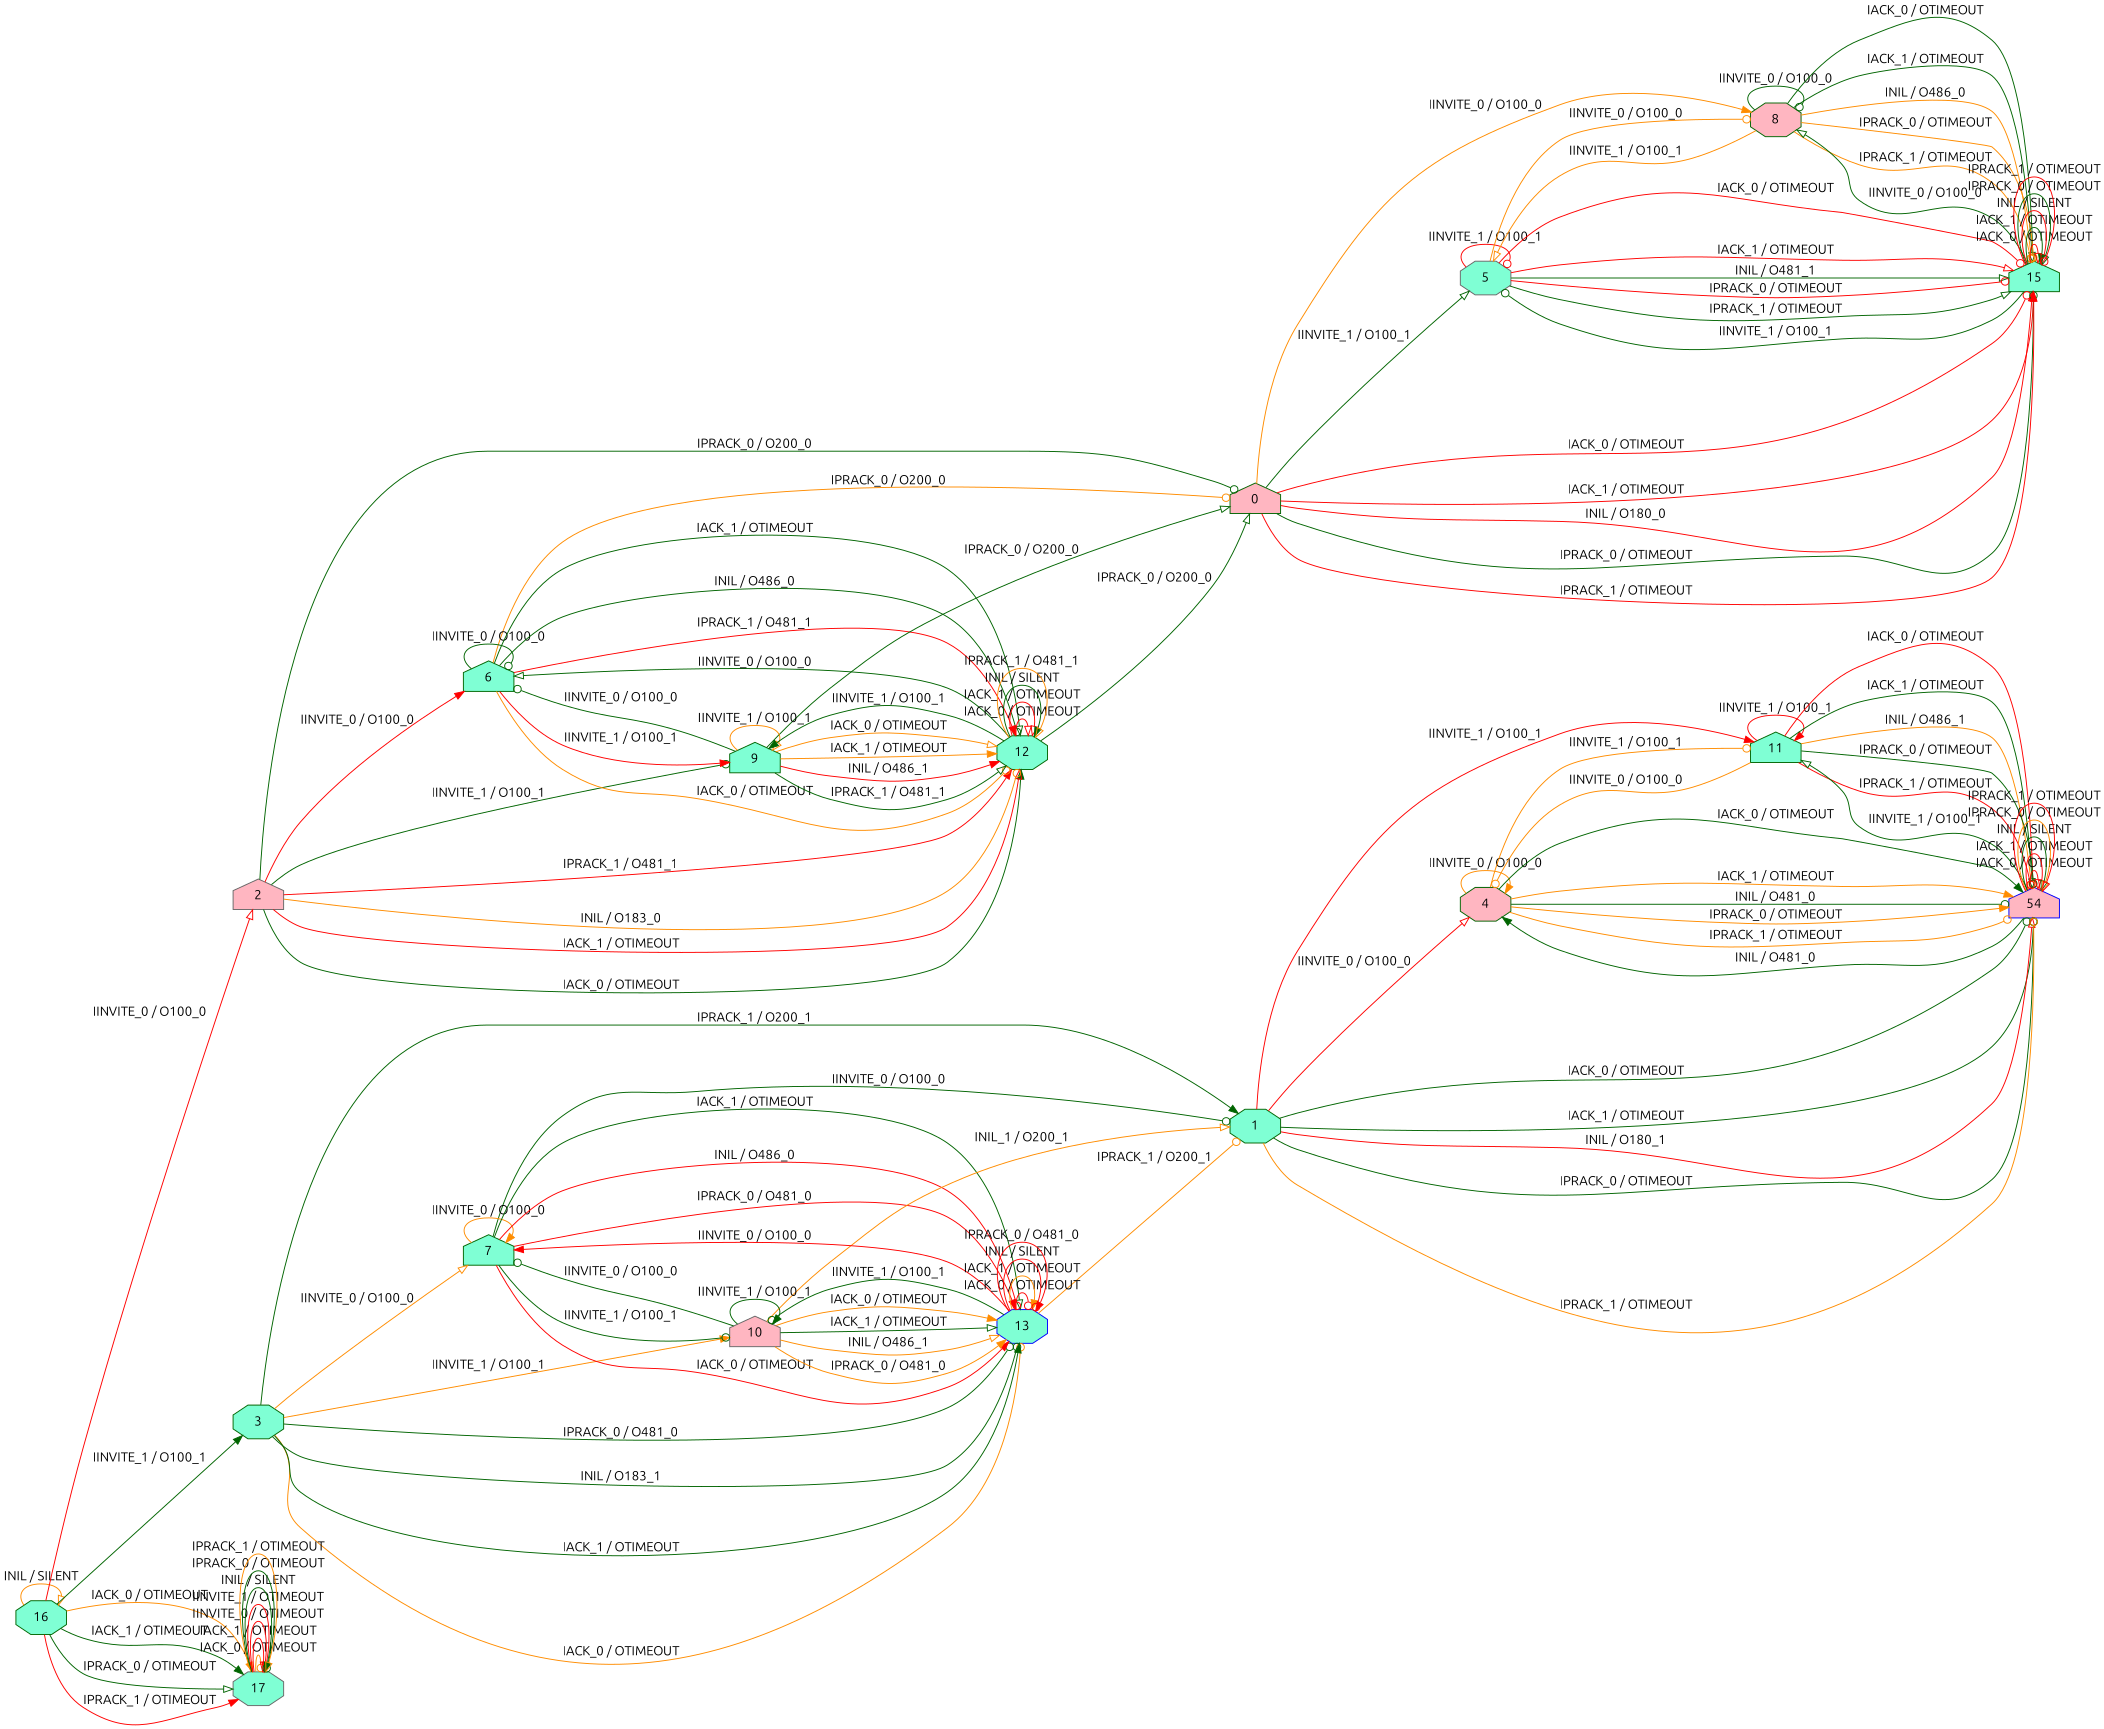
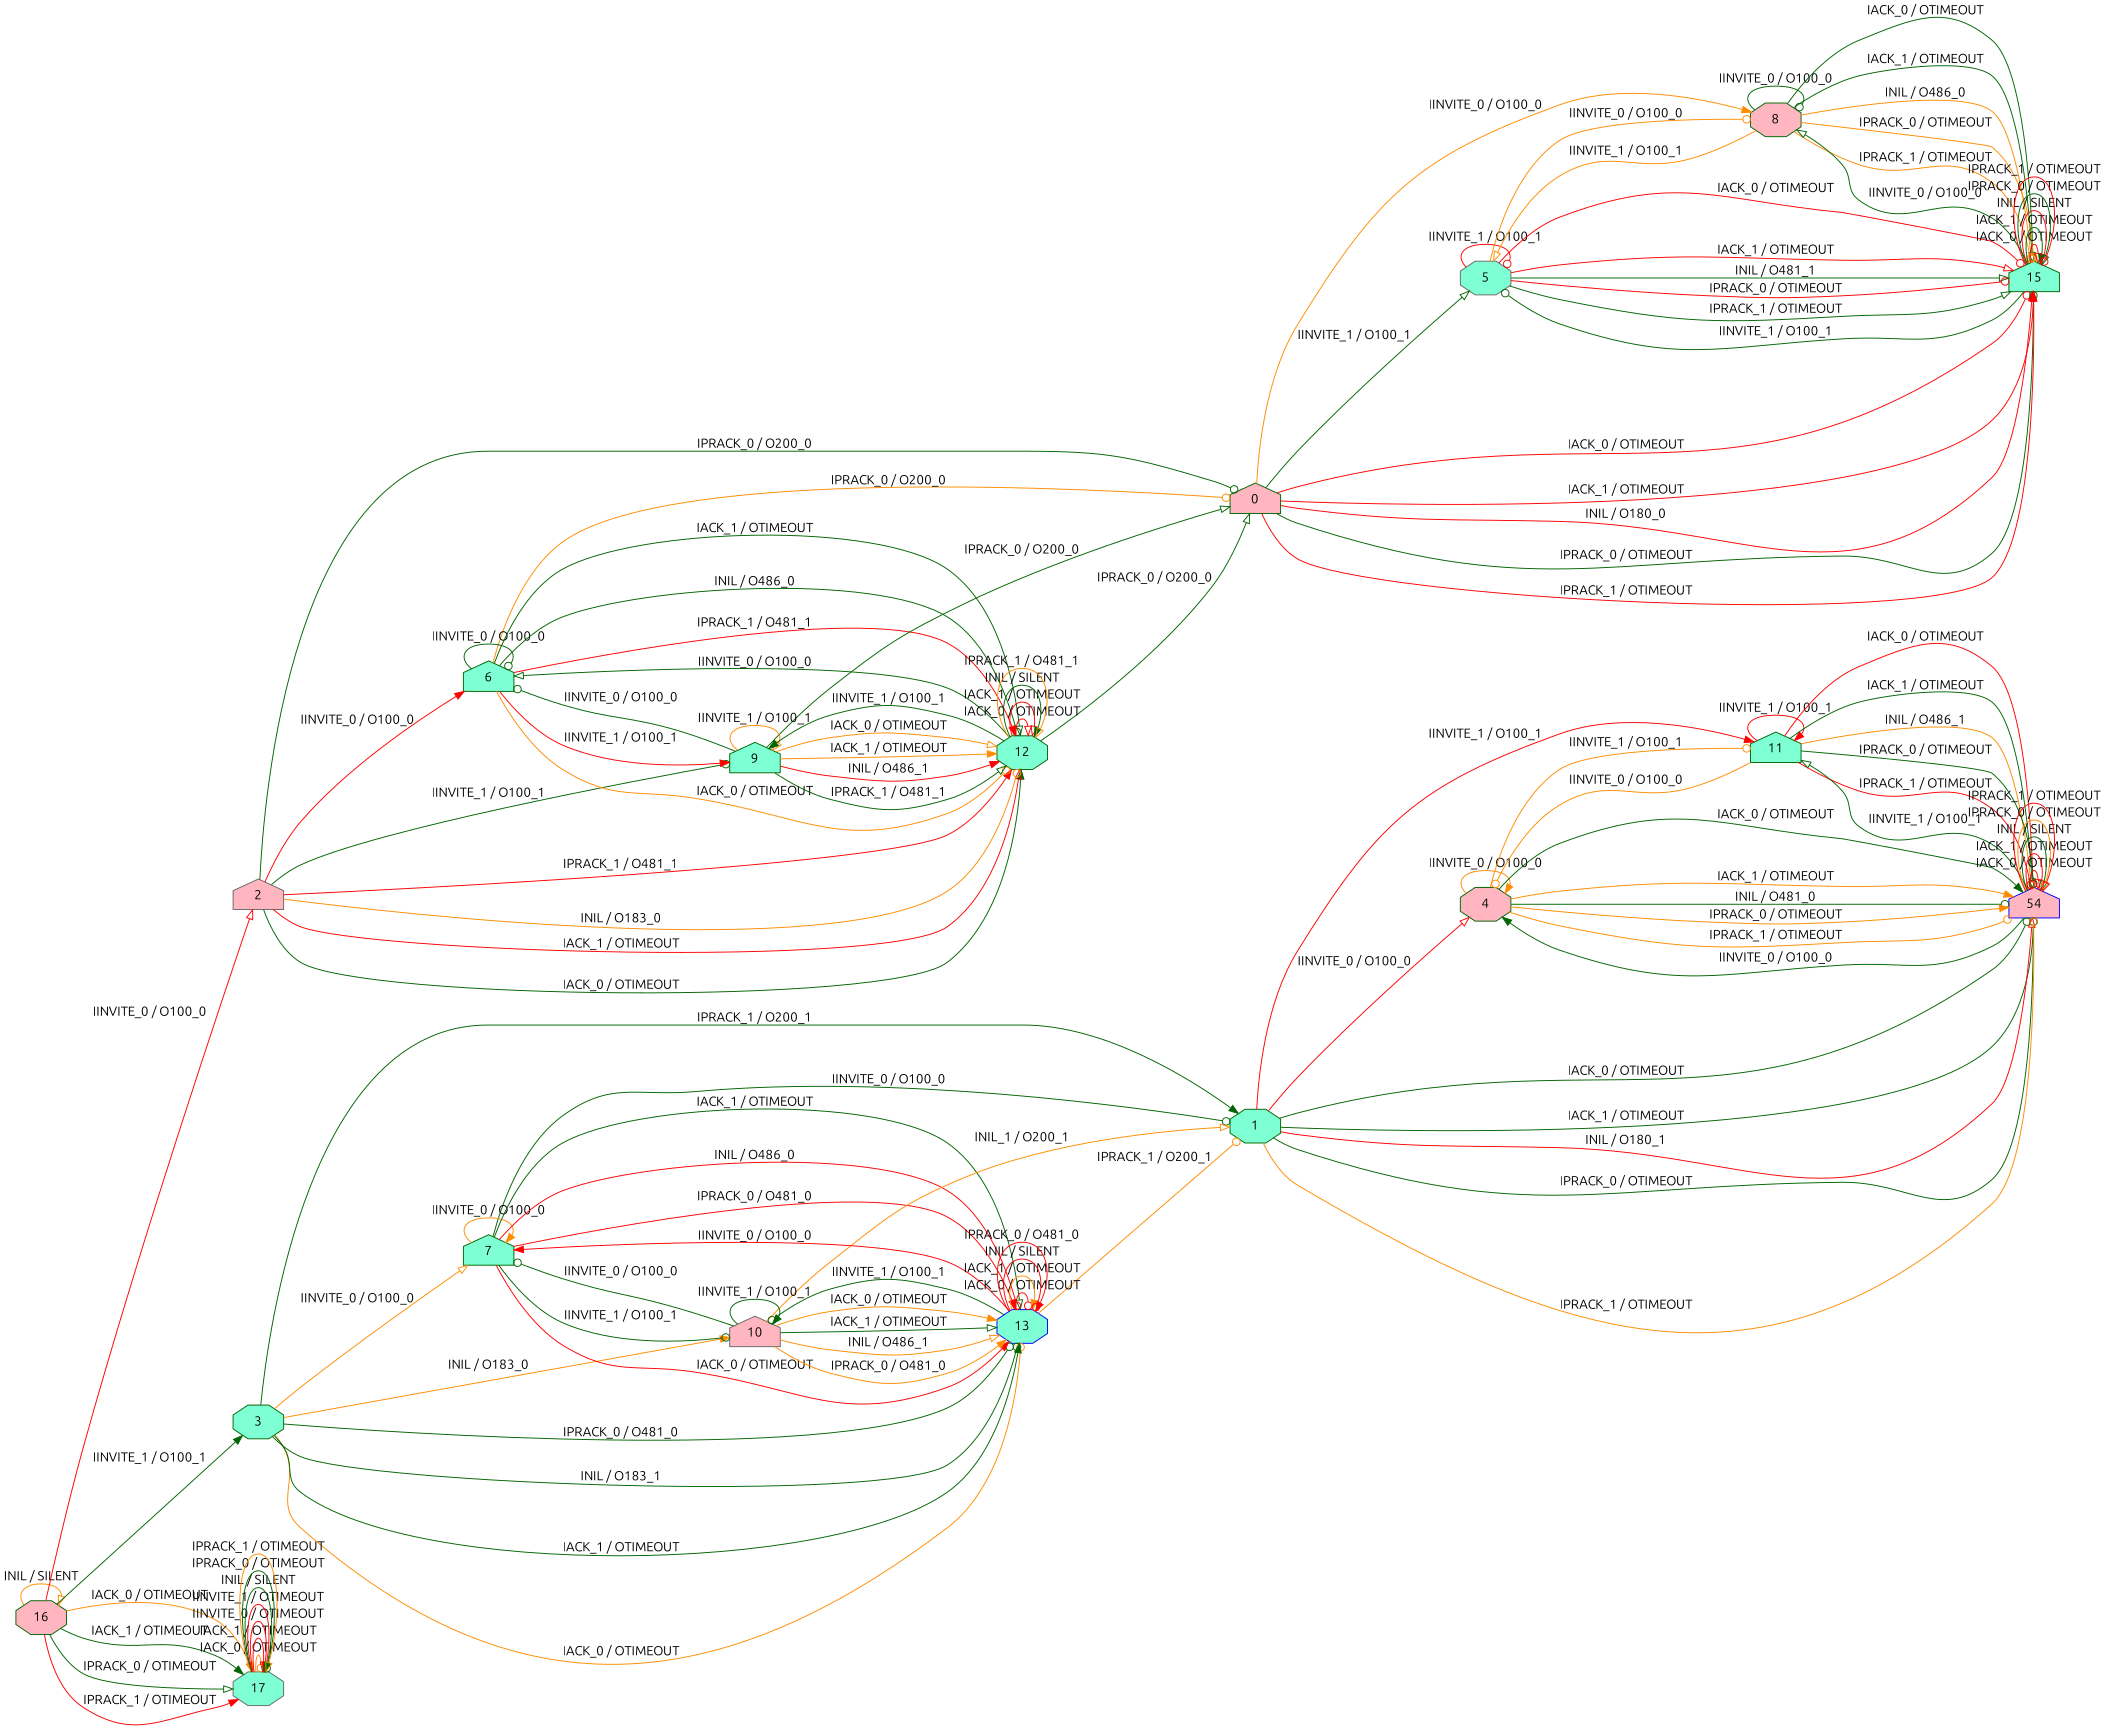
(1776, 958) -> (1776, 958)
(489, 1365) -> (489, 1365)
(41, 1618) -> (41, 1618)
